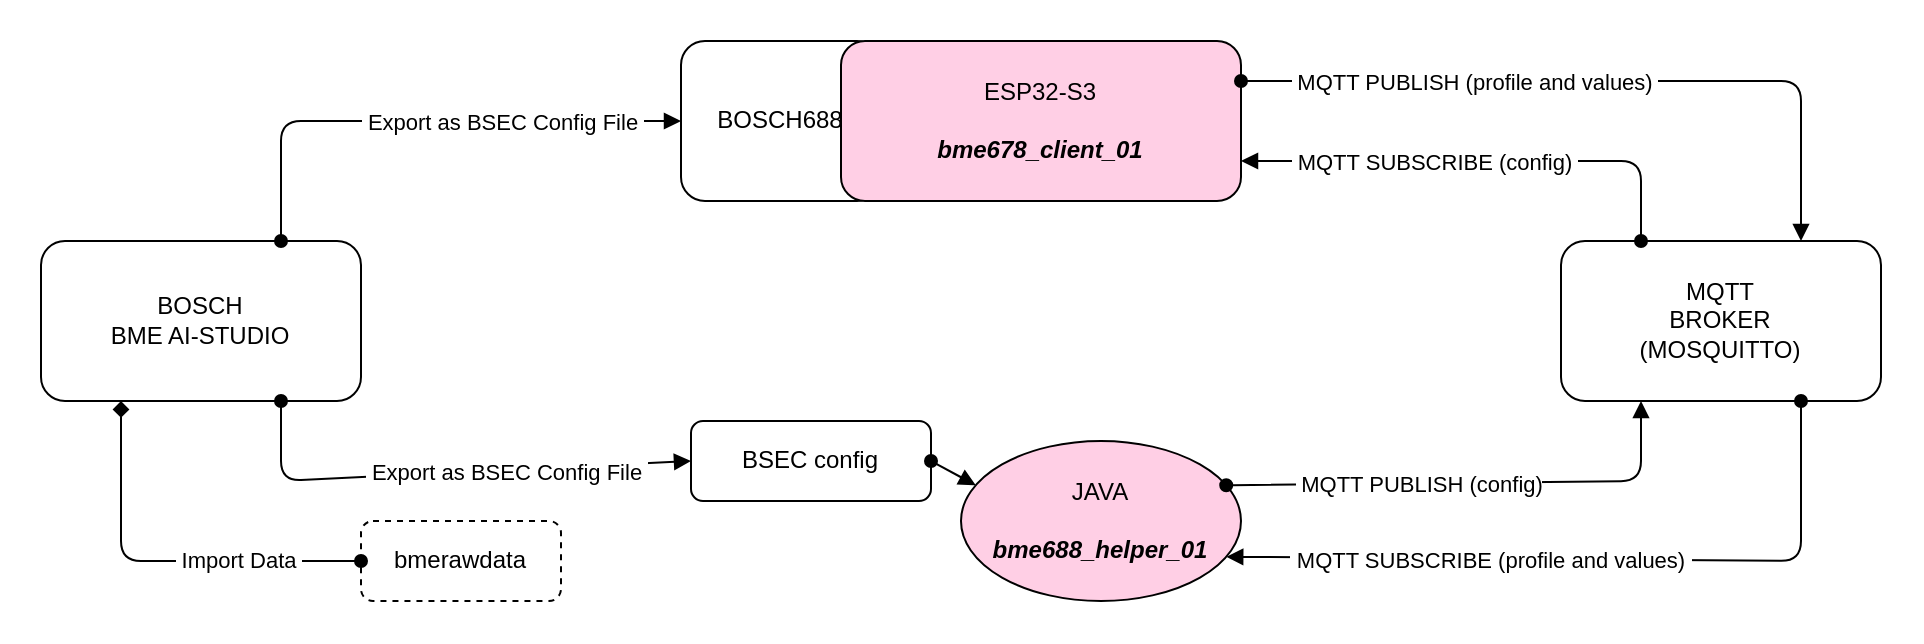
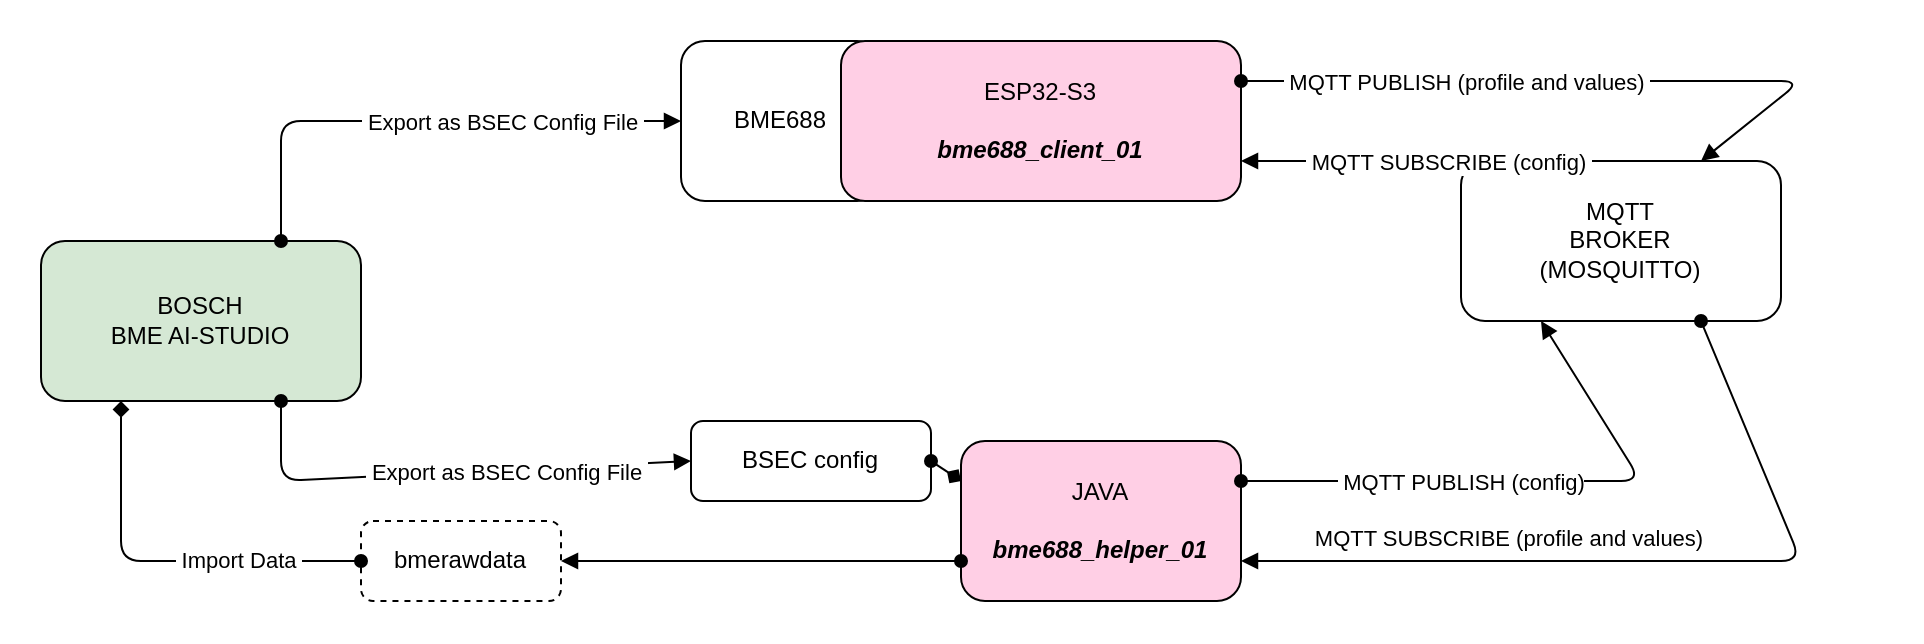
(781, 121) -> (781, 121)
(1041, 121) -> (1041, 121)
(201, 321) -> (201, 321)
(1721, 321) -> (1621, 241)
(949, 471) -> (942, 468)
(1101, 521) -> (1101, 521)
none -> (767, 561)
